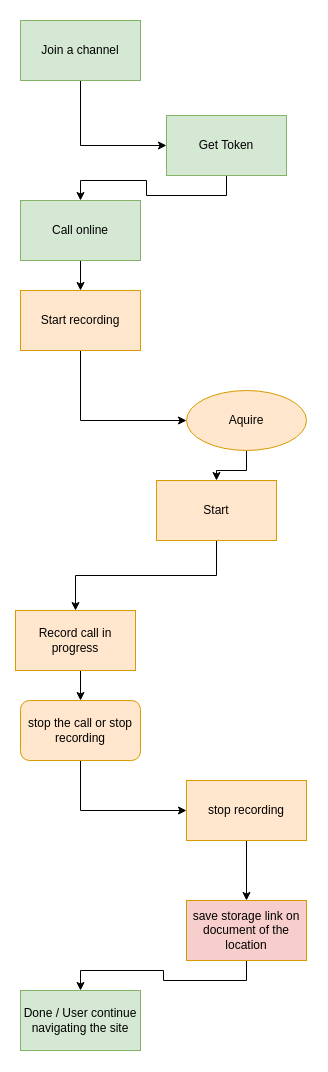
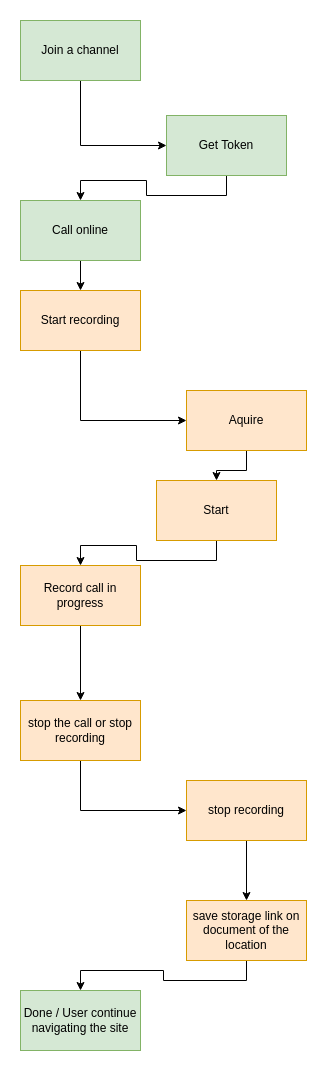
(247, 421) -> (247, 421)
(76, 641) -> (81, 596)
(81, 731) -> (81, 731)
(247, 931) -> (247, 931)
